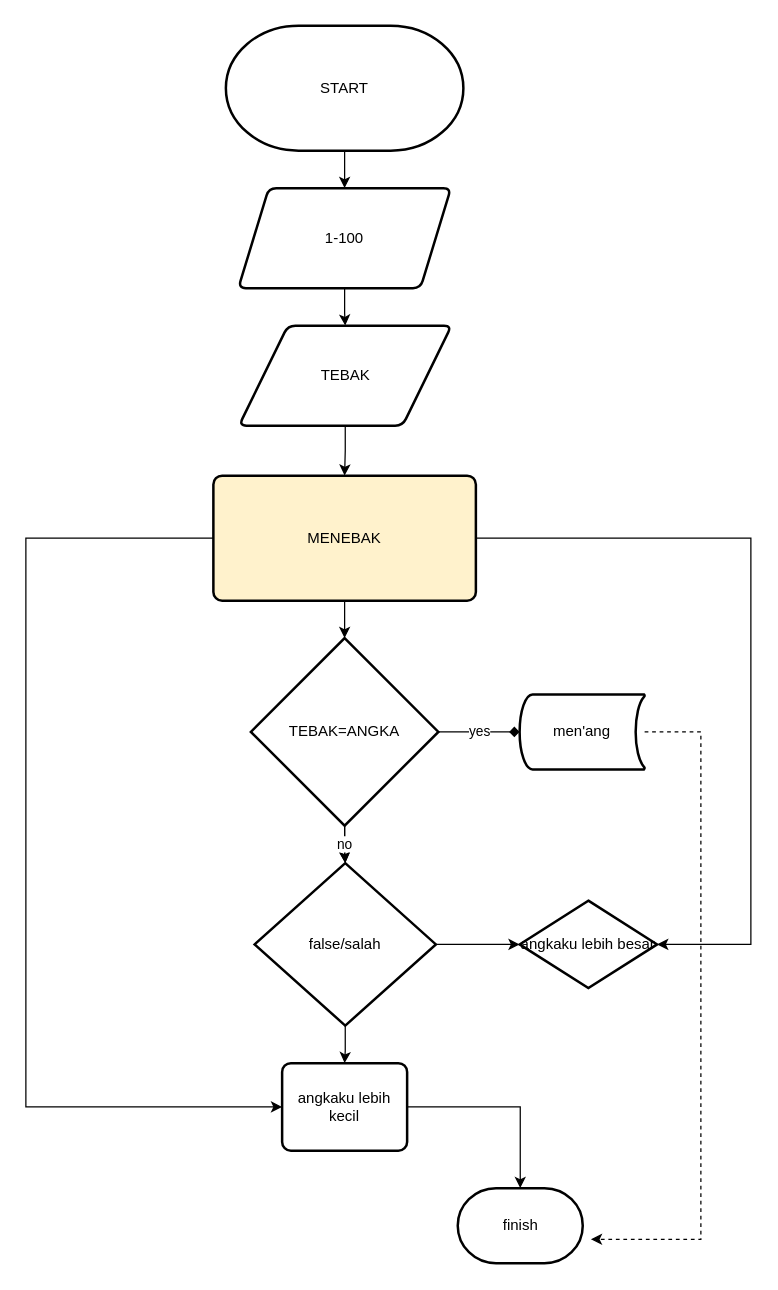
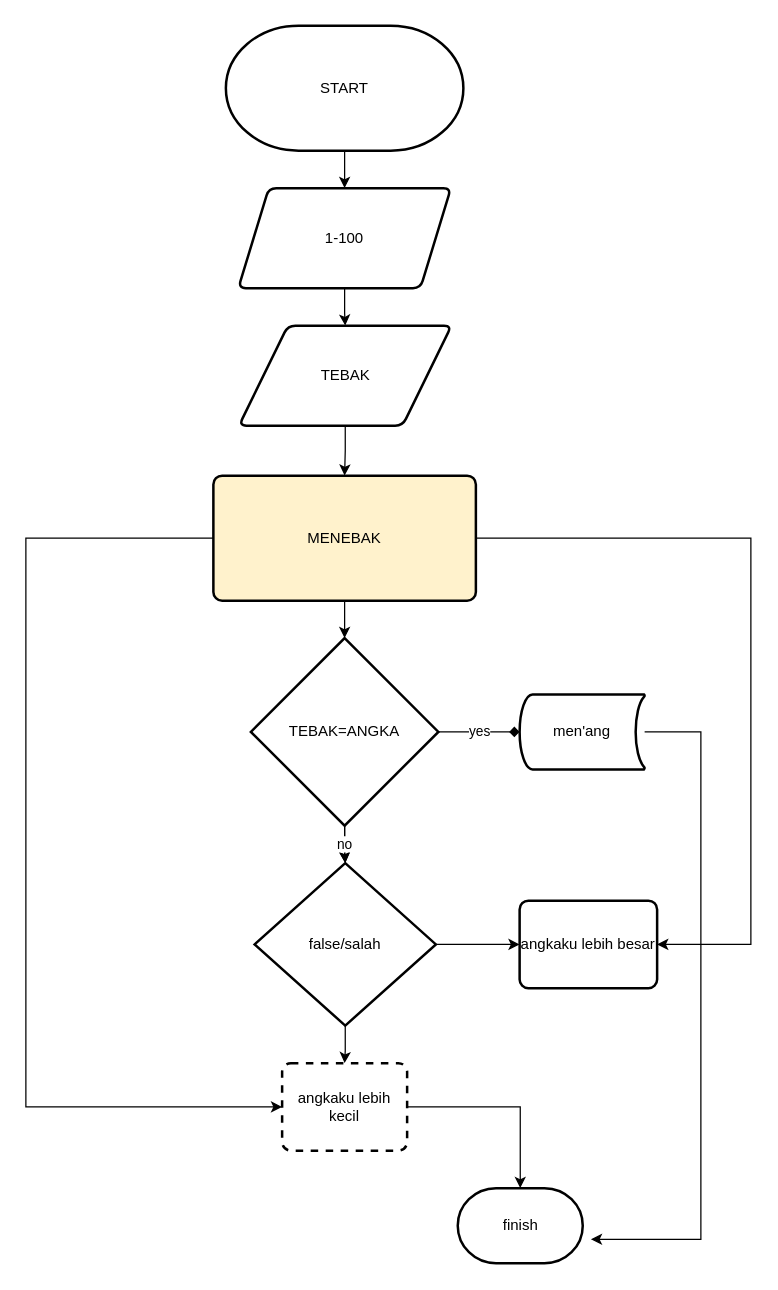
(588, 944) -> (588, 944)
(701, 1010) -> (701, 1010)
(344, 1107) -> (344, 1107)
